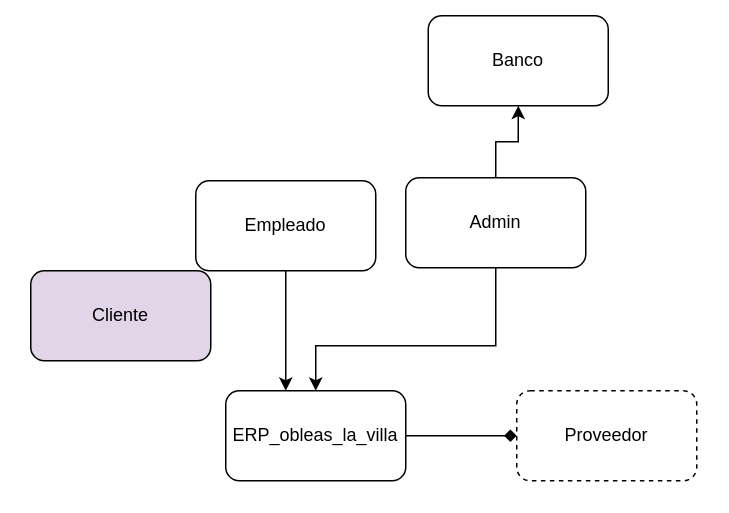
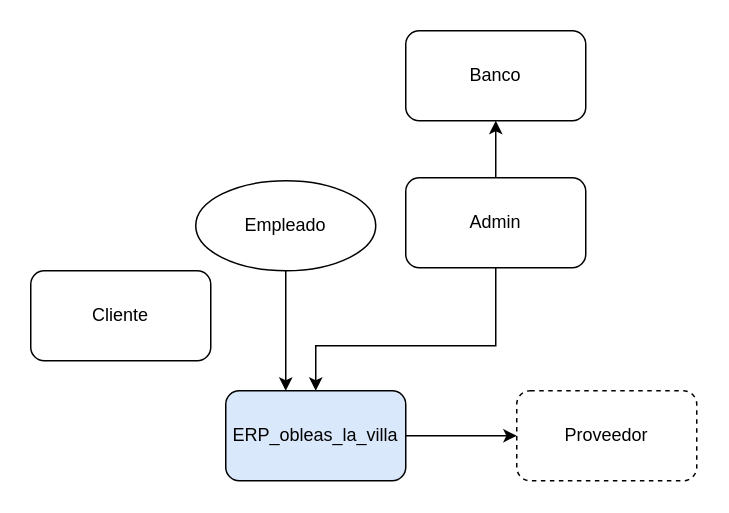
(518, 61) -> (496, 76)
(286, 226) -> (286, 226)
(121, 316) -> (121, 316)
(316, 436) -> (316, 436)
(504, 436) -> (505, 436)
